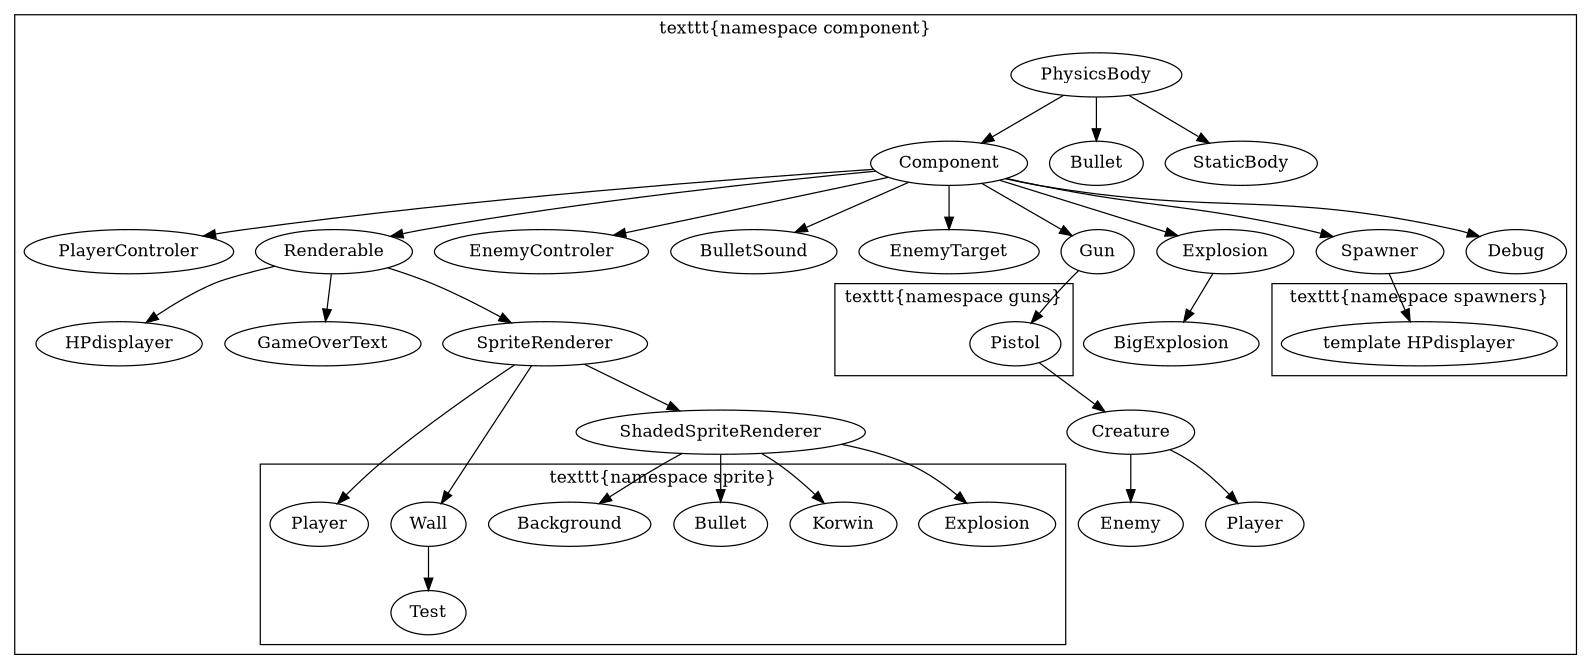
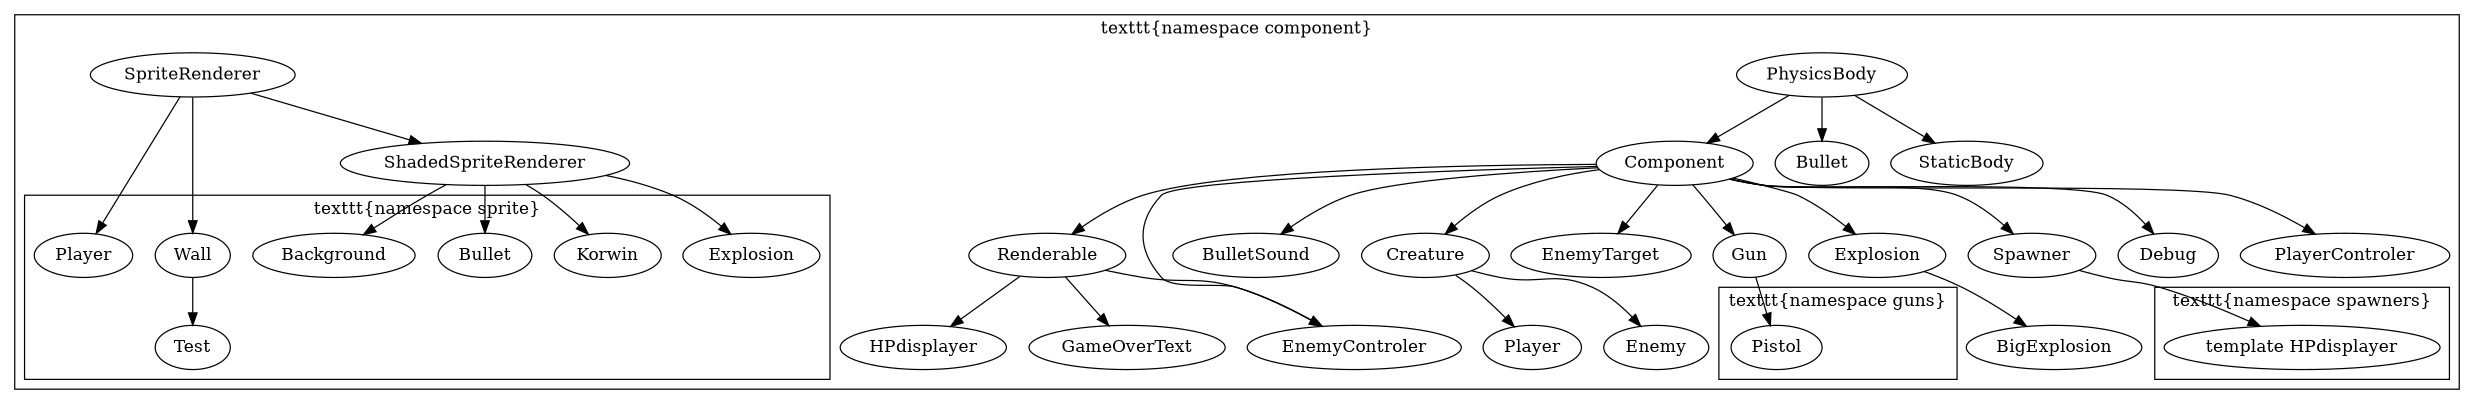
(445, 289) -> (1212, 282)
(1067, 383) -> (1522, 187)
